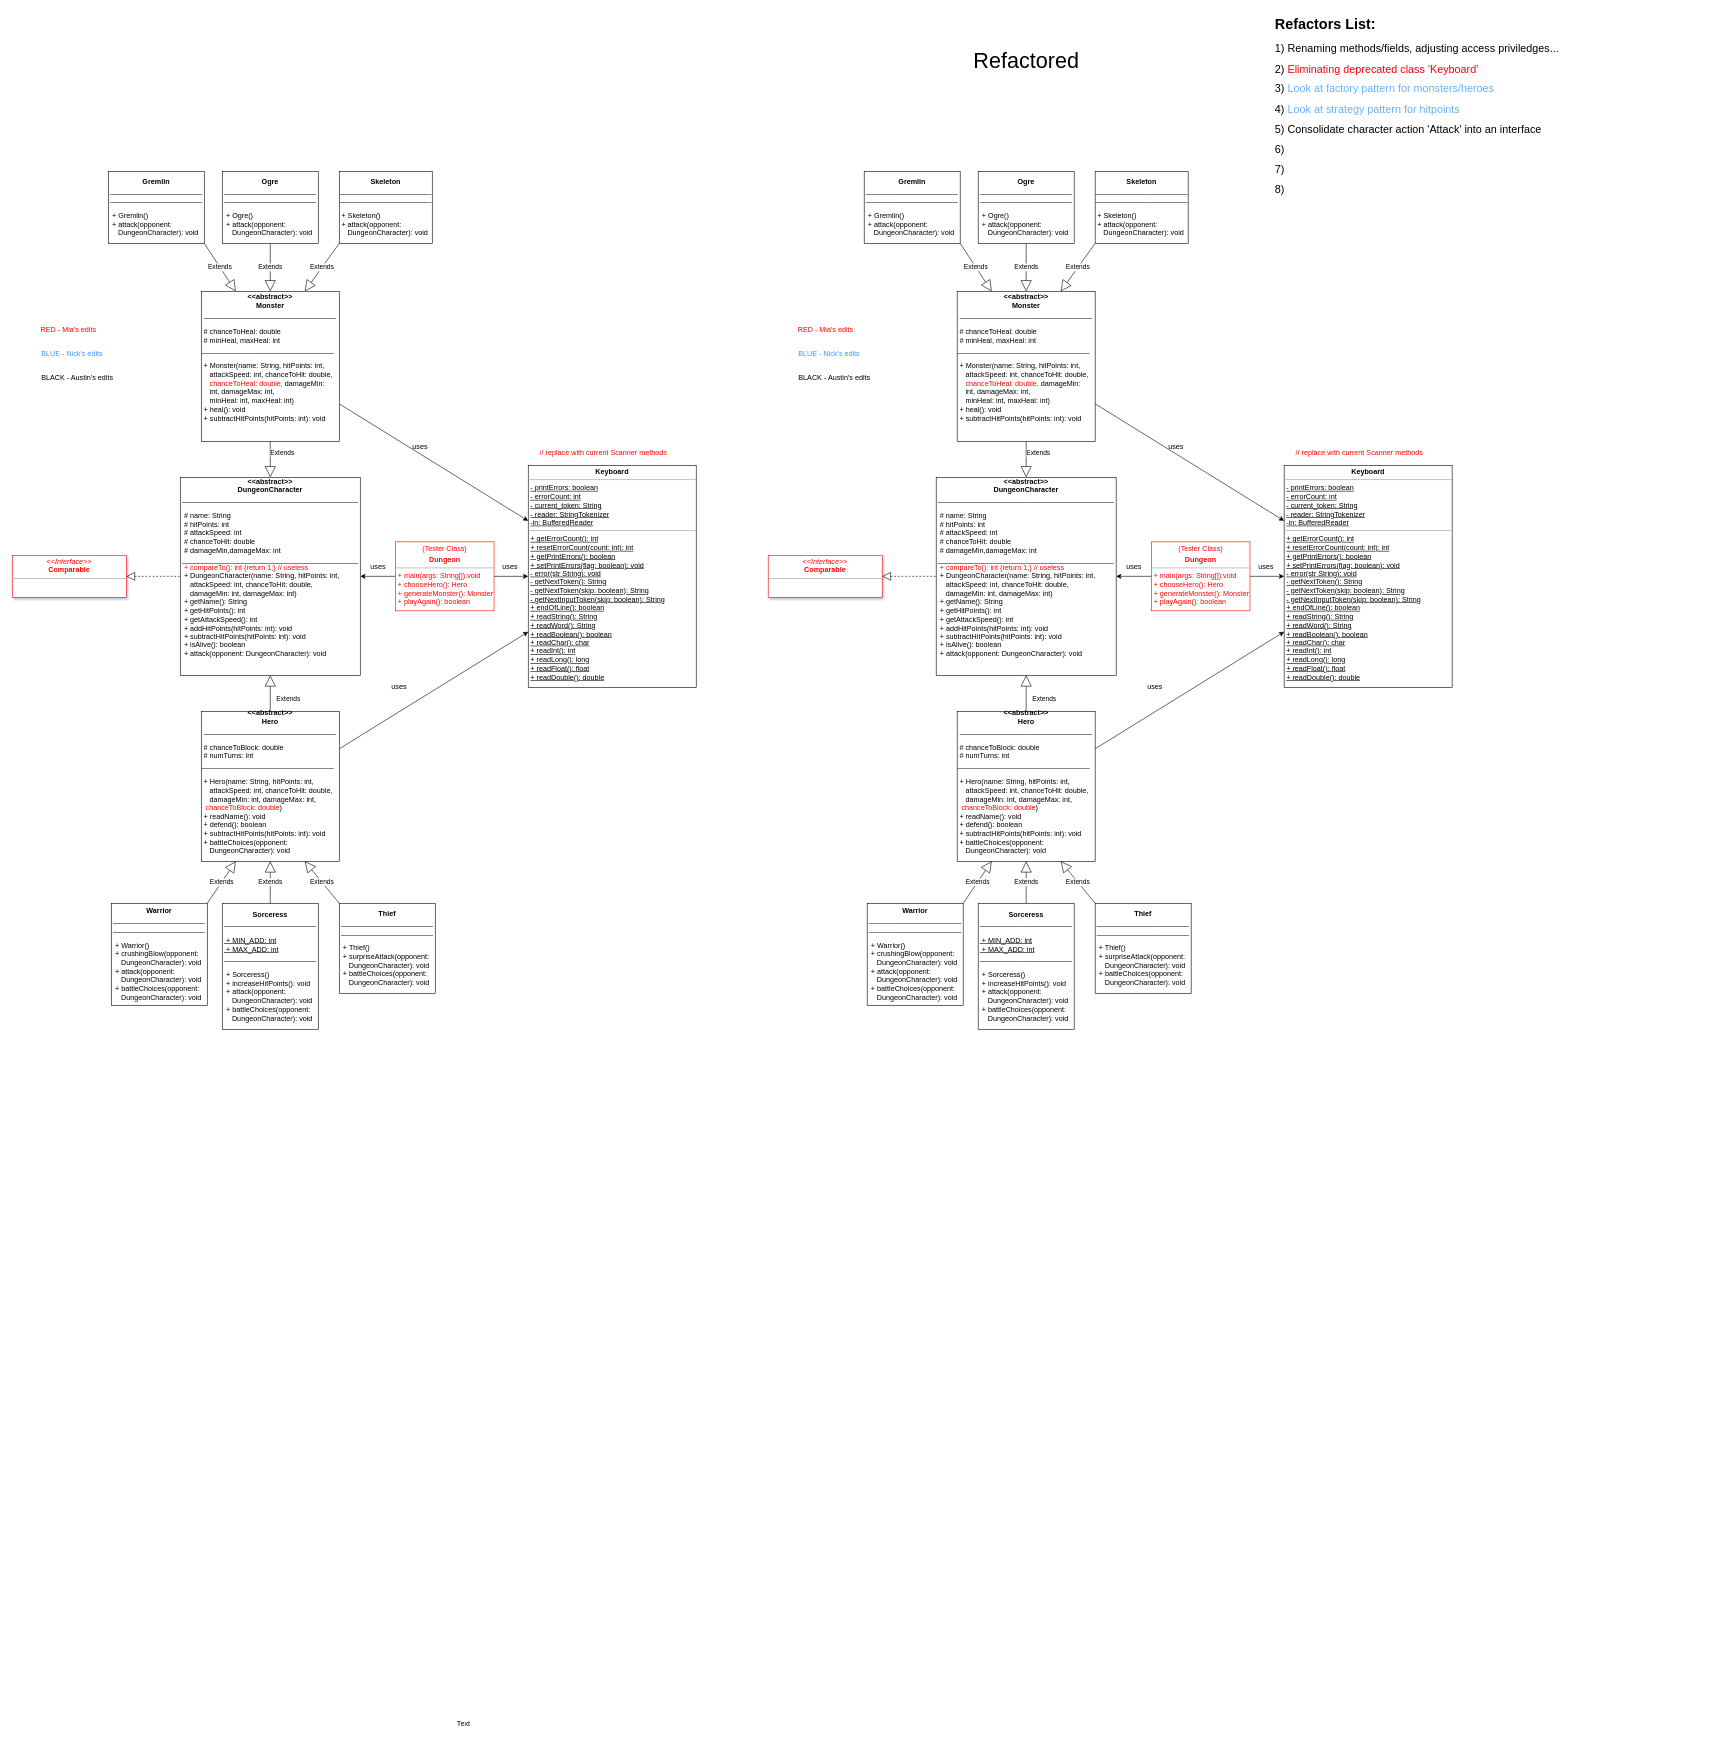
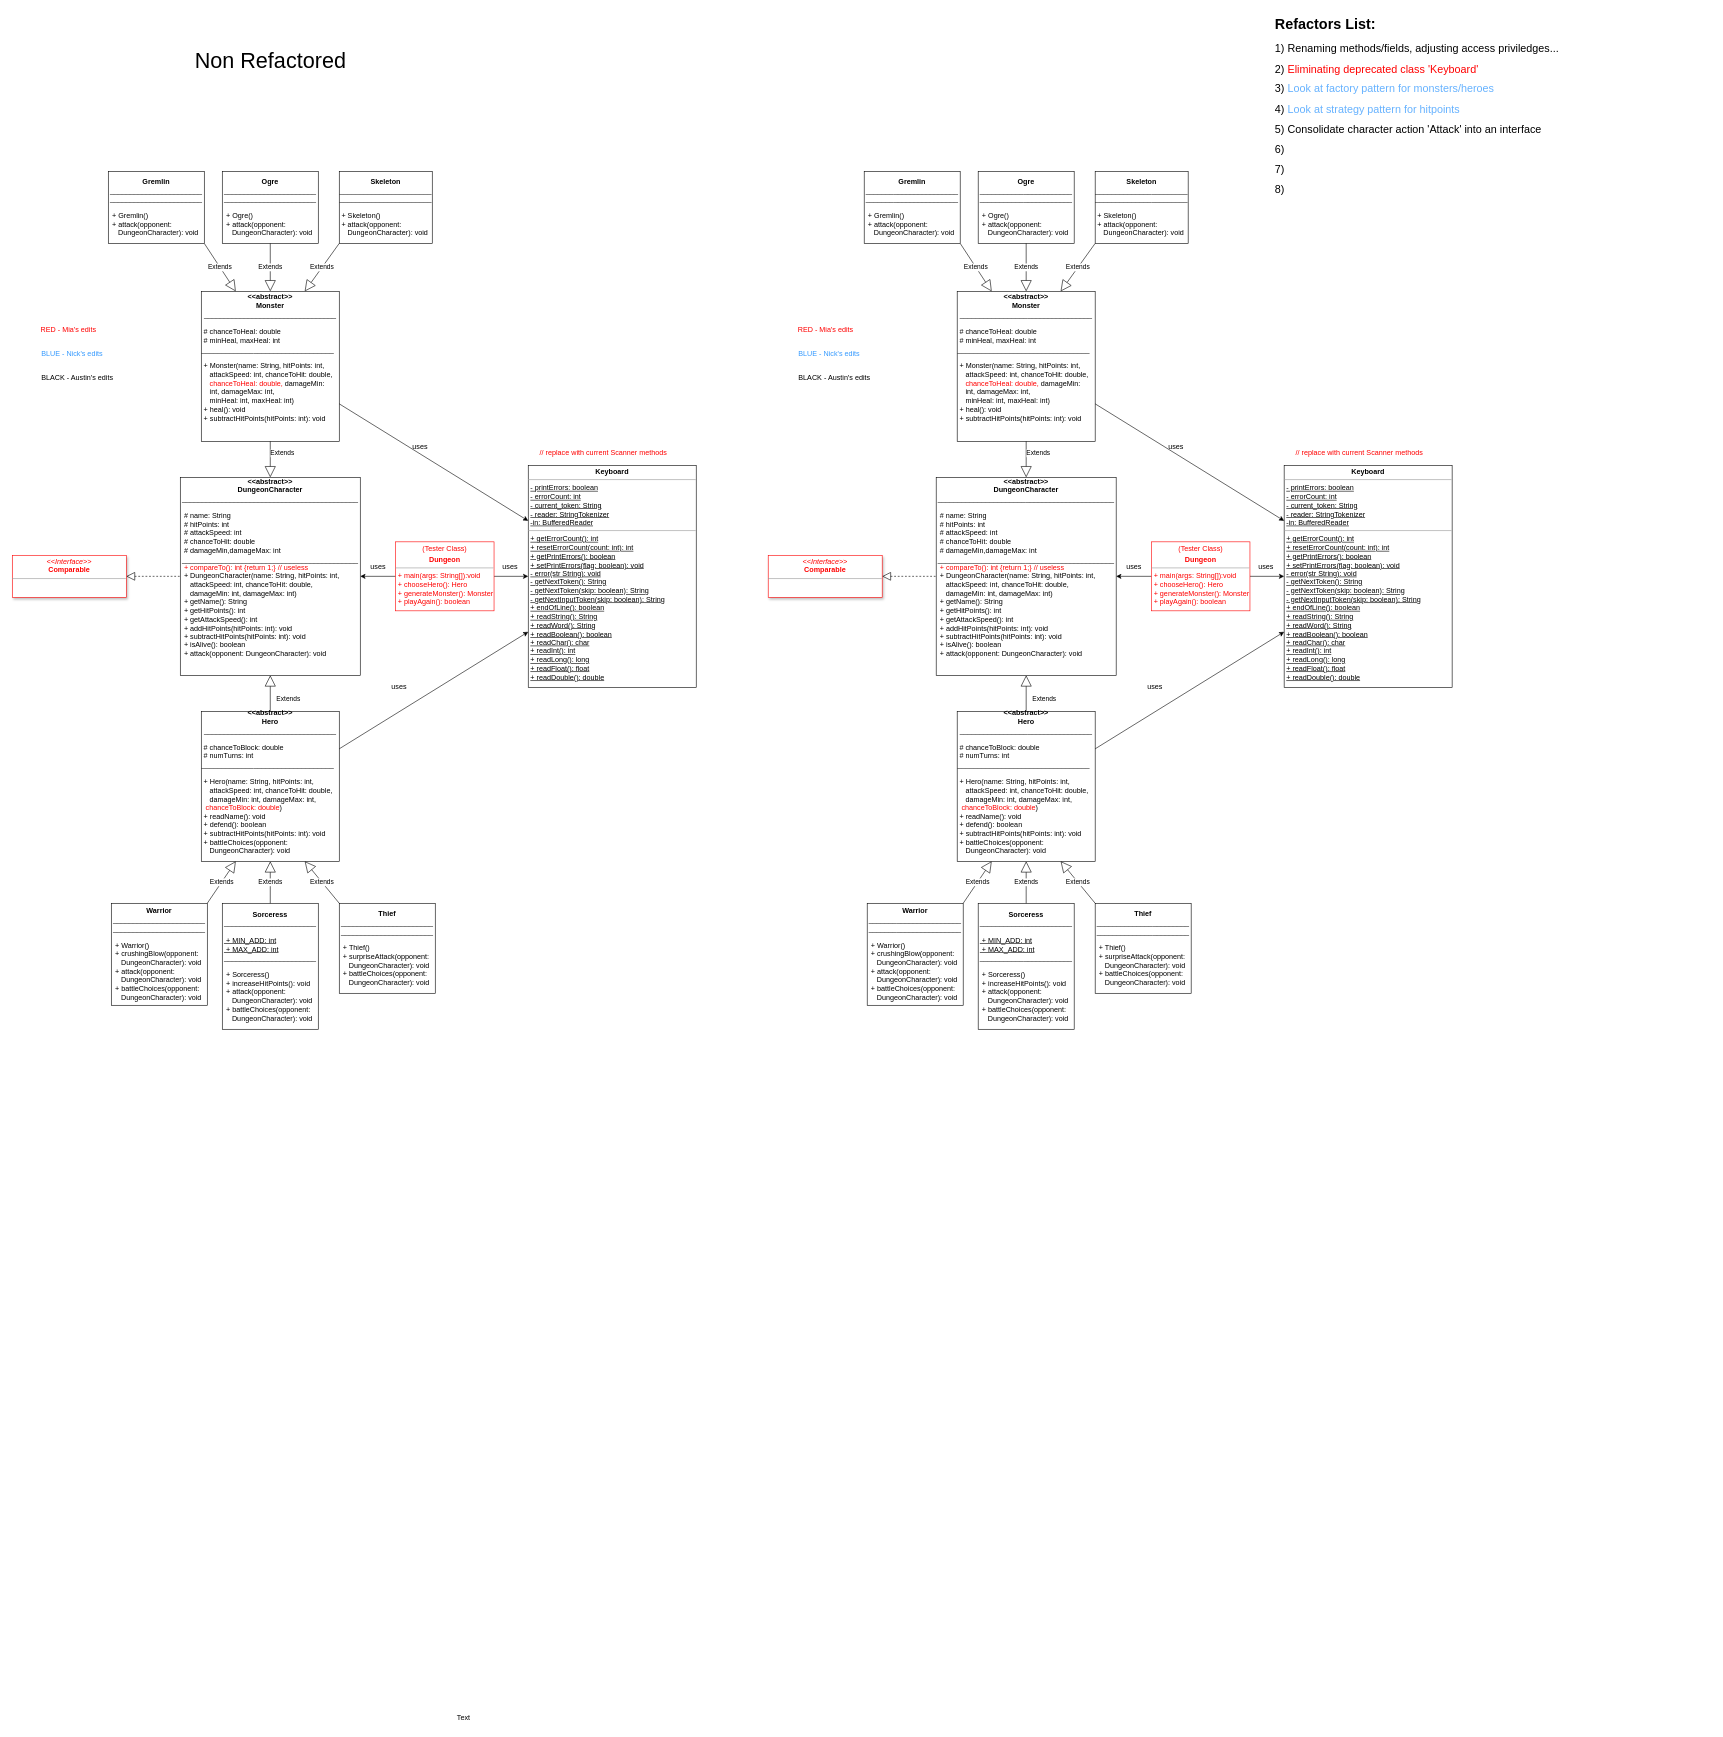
none -> (270, 60)
(1026, 60) -> none
(464, 1724) -> (464, 1718)
